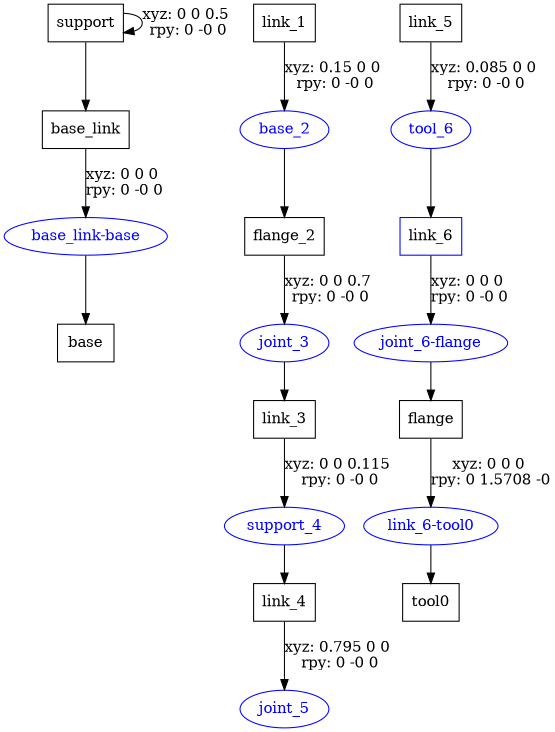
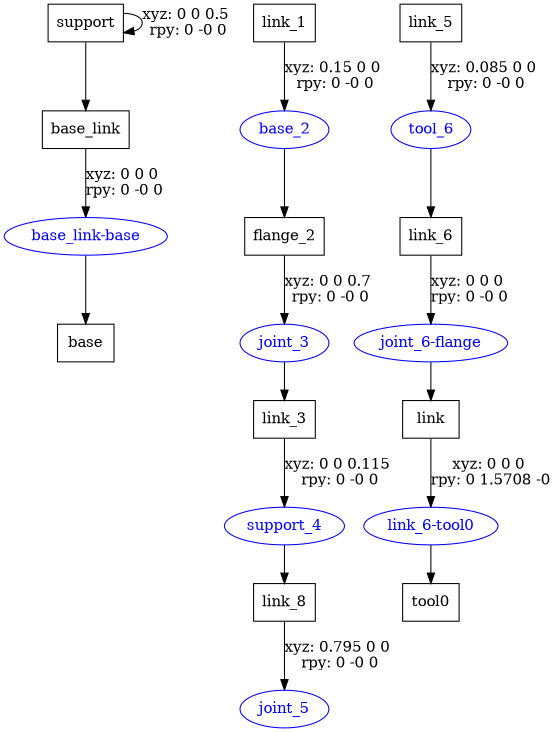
(431, 236) -> (431, 236)
(431, 419) -> (431, 419)
(284, 602) -> (284, 602)
